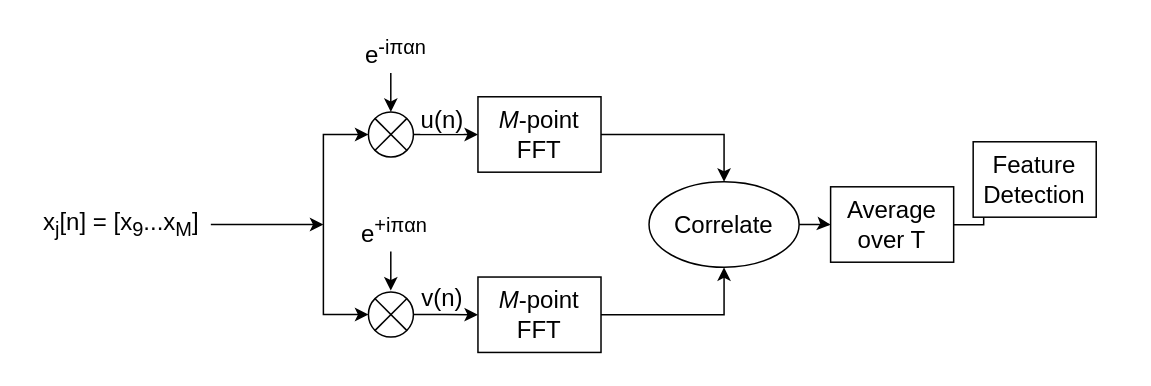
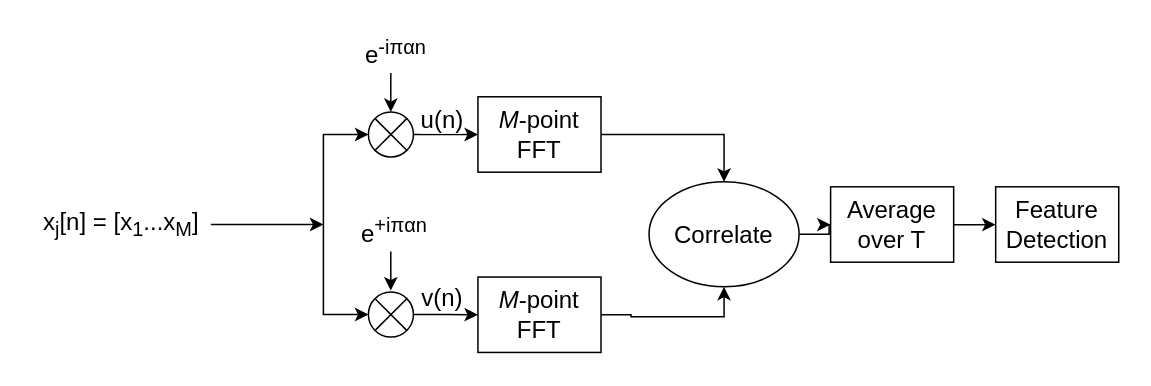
(1034, 179) -> (1057, 224)
(122, 224) -> (122, 224)
(724, 224) -> (724, 234)
